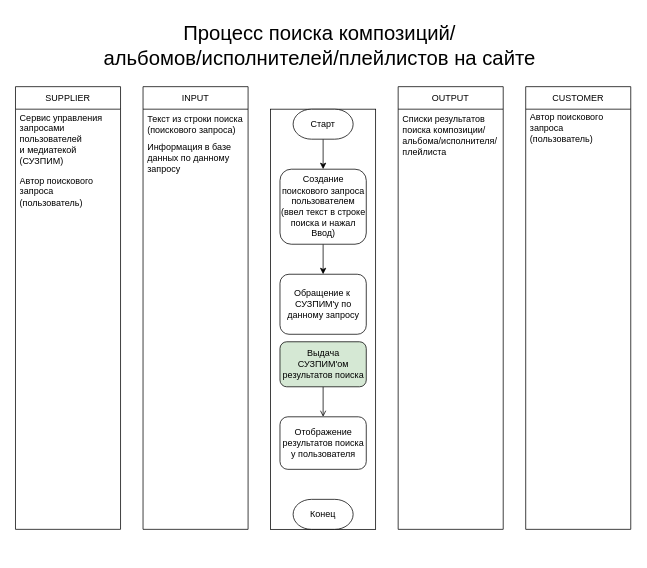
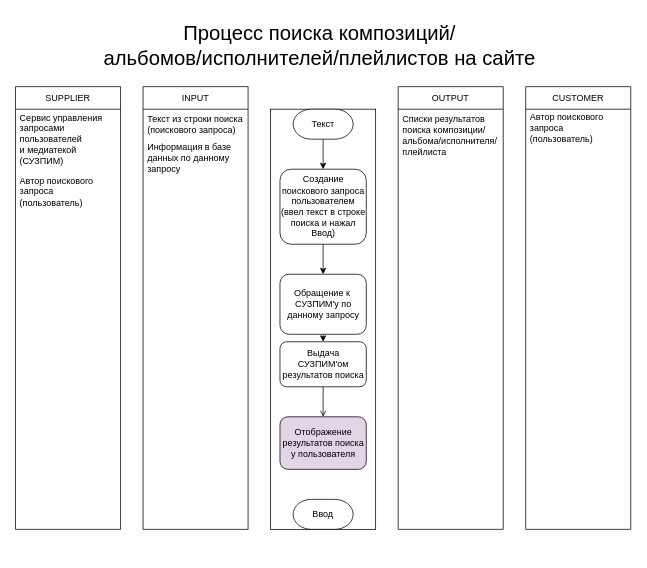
(323, 124) -> (323, 124)
none -> (323, 335)
(323, 364) -> (323, 364)
(323, 443) -> (323, 443)
(323, 514) -> (323, 514)
